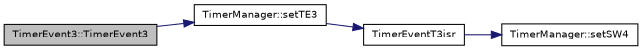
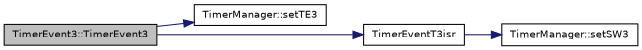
(340, 25) -> (255, 35)
(570, 35) -> (570, 35)
